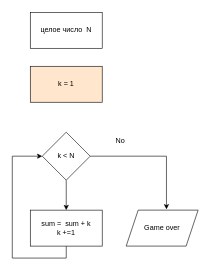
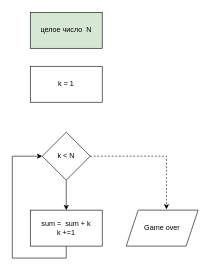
(66, 30) -> (66, 30)
(66, 84) -> (66, 84)
(120, 141) -> none
(153, 156) -> (153, 156)
